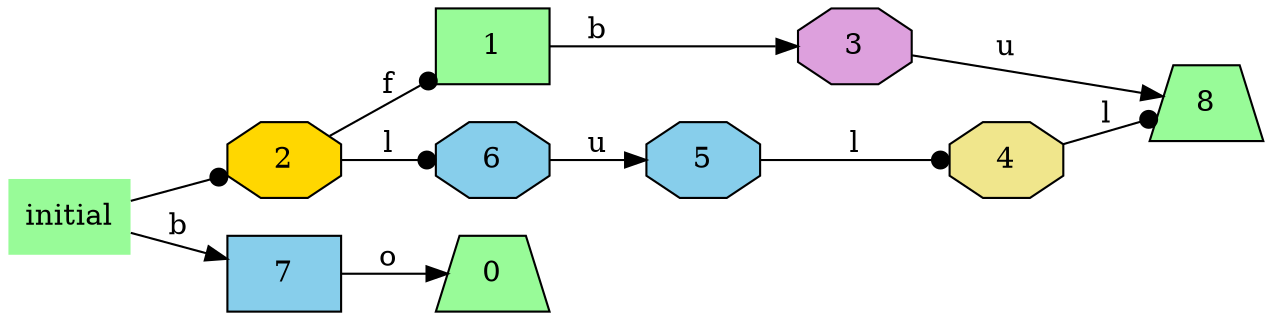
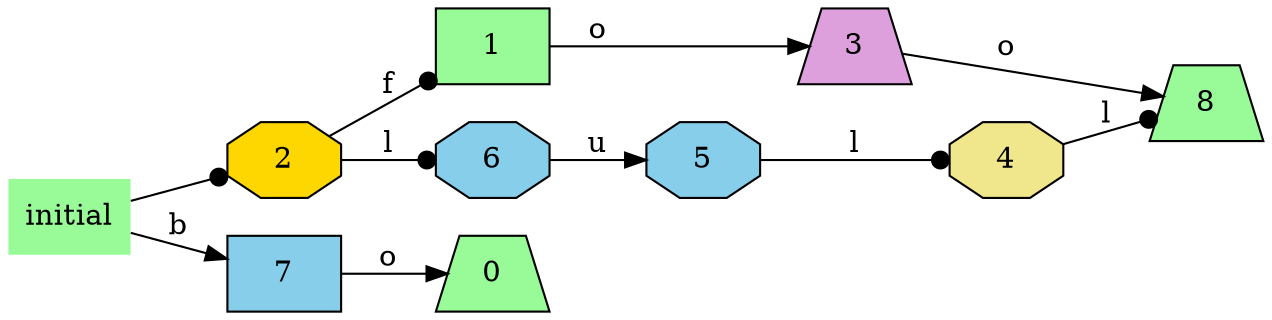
(598, 31) -> (598, 31)
(855, 46) -> (855, 46)
(1006, 47) -> (1006, 47)
